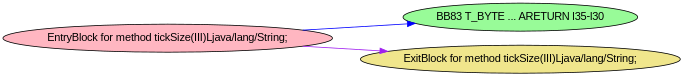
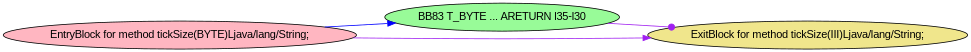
none -> (638, 25)
(168, 38) -> (180, 35)
